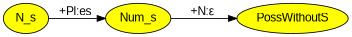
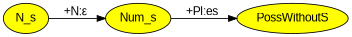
(77, 12) -> (77, 12)
(204, 12) -> (204, 12)
